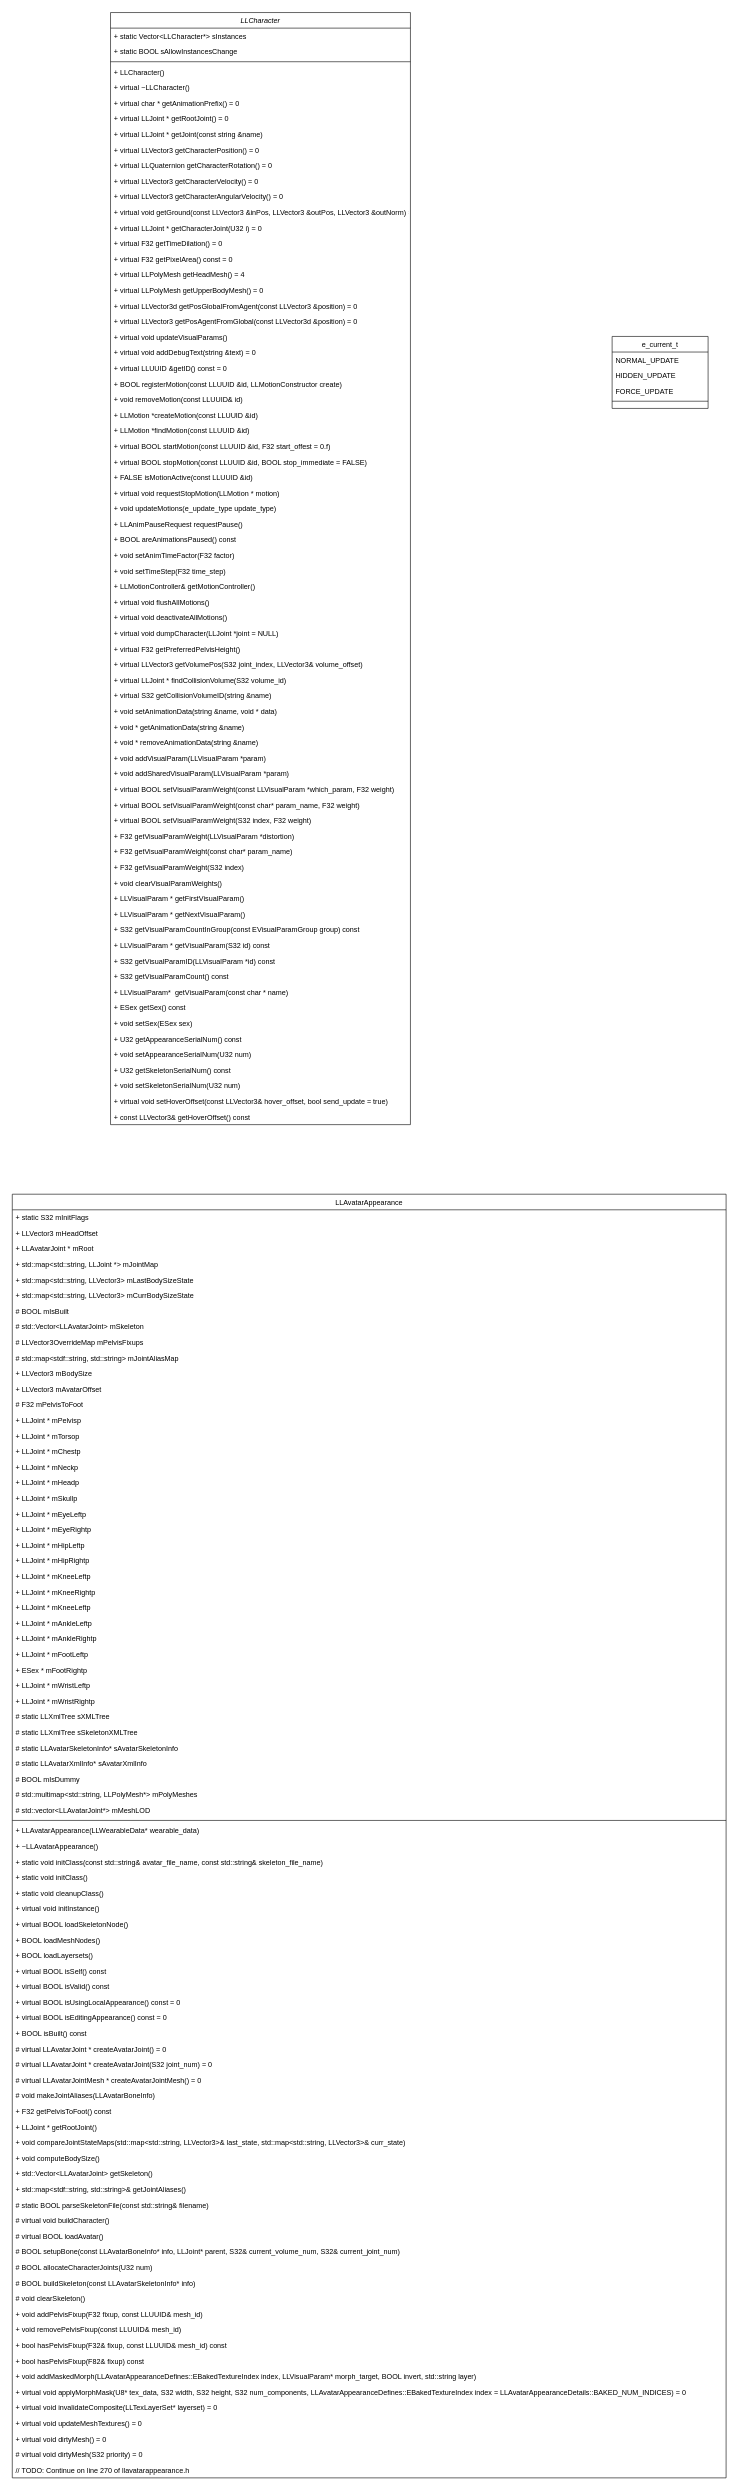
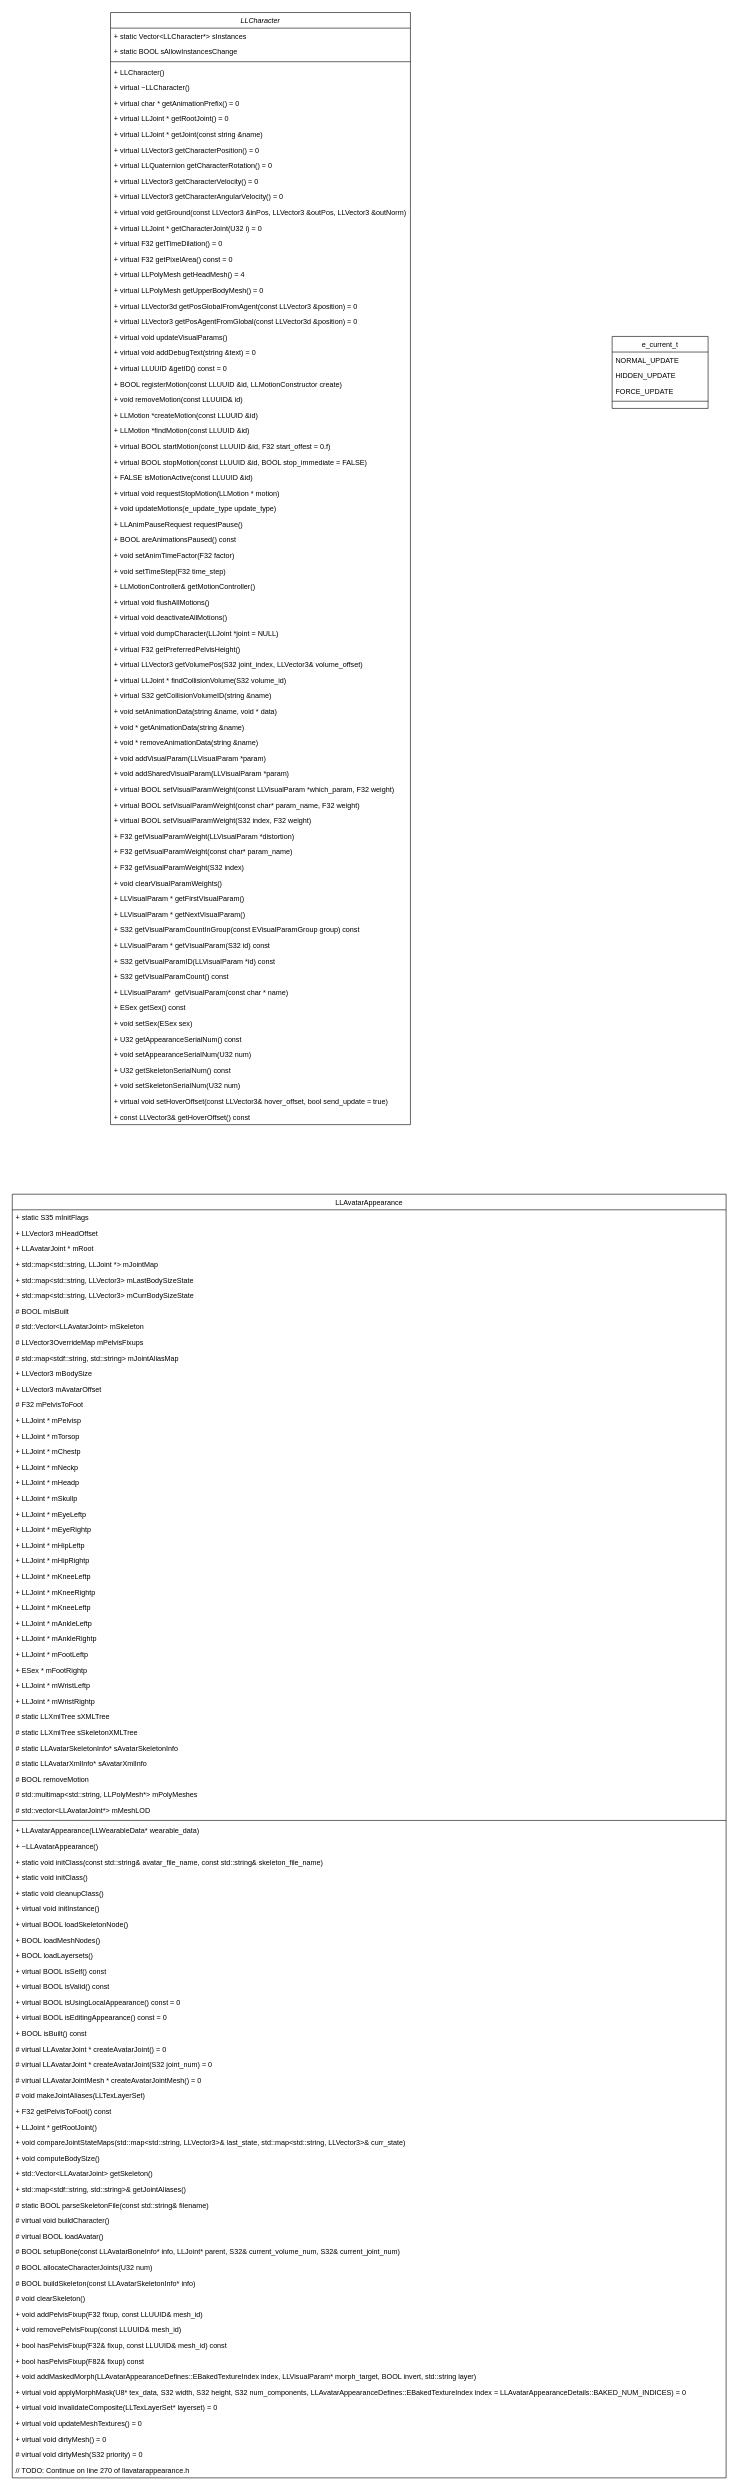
(56, 1218) -> (56, 1218)
(44, 1780) -> (51, 1780)
(93, 2096) -> (87, 2096)
